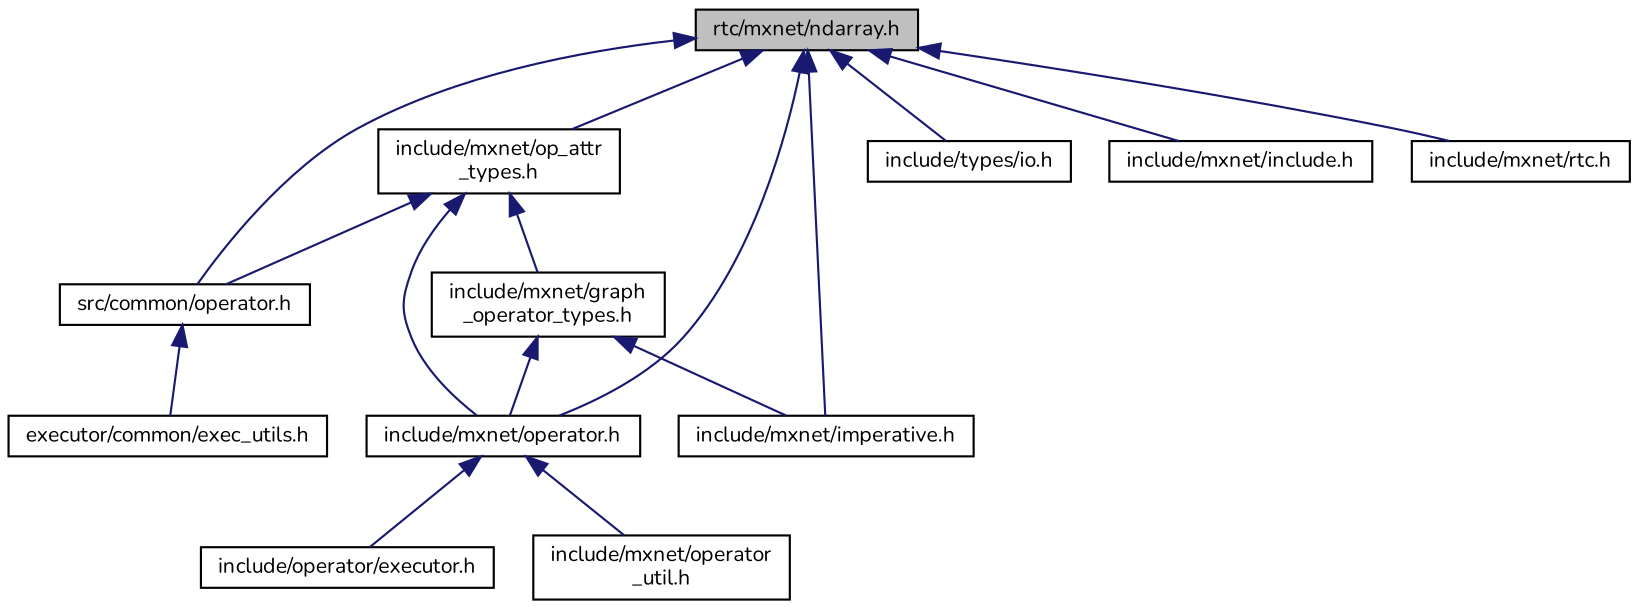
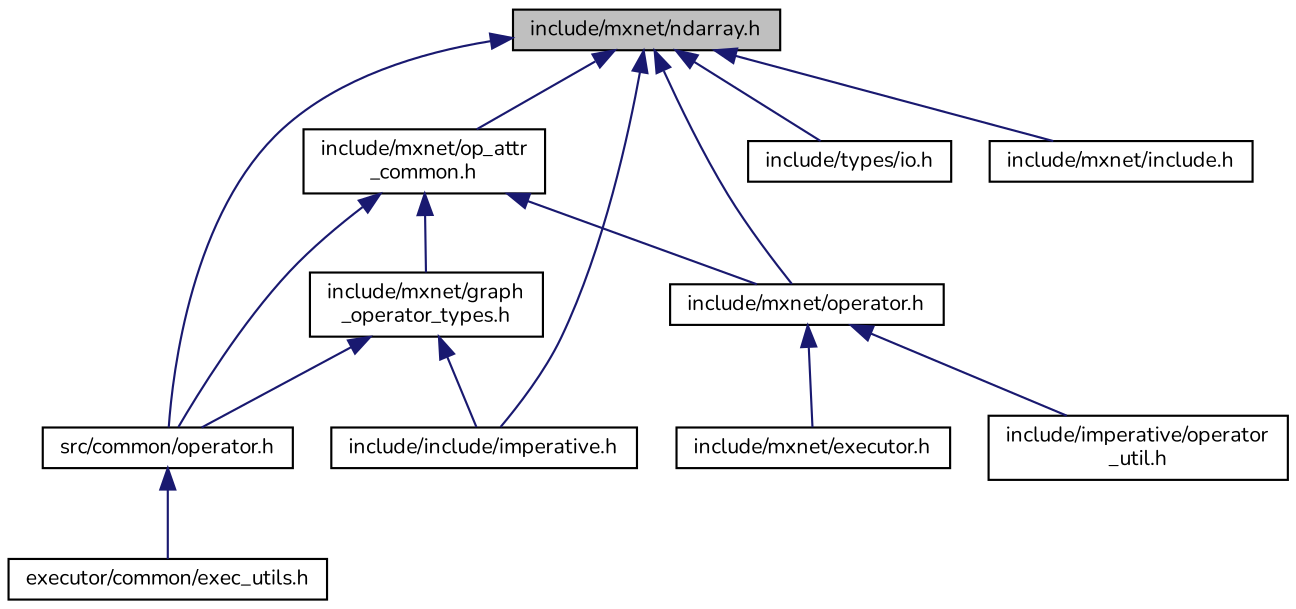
(807, 30) -> (647, 30)
(499, 161) -> (424, 161)
(1521, 161) -> none
(520, 386) -> (277, 387)
(826, 436) -> (484, 448)
(347, 568) -> (813, 448)
(662, 568) -> (1138, 448)
